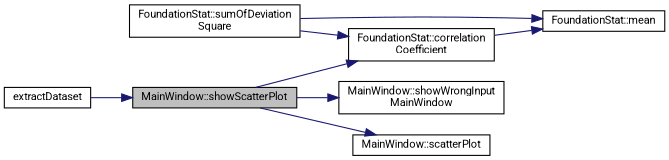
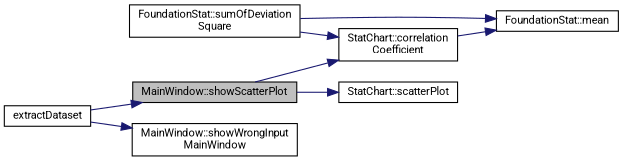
(421, 45) -> (398, 45)
(312, 98) -> (106, 124)
(421, 145) -> (398, 92)
